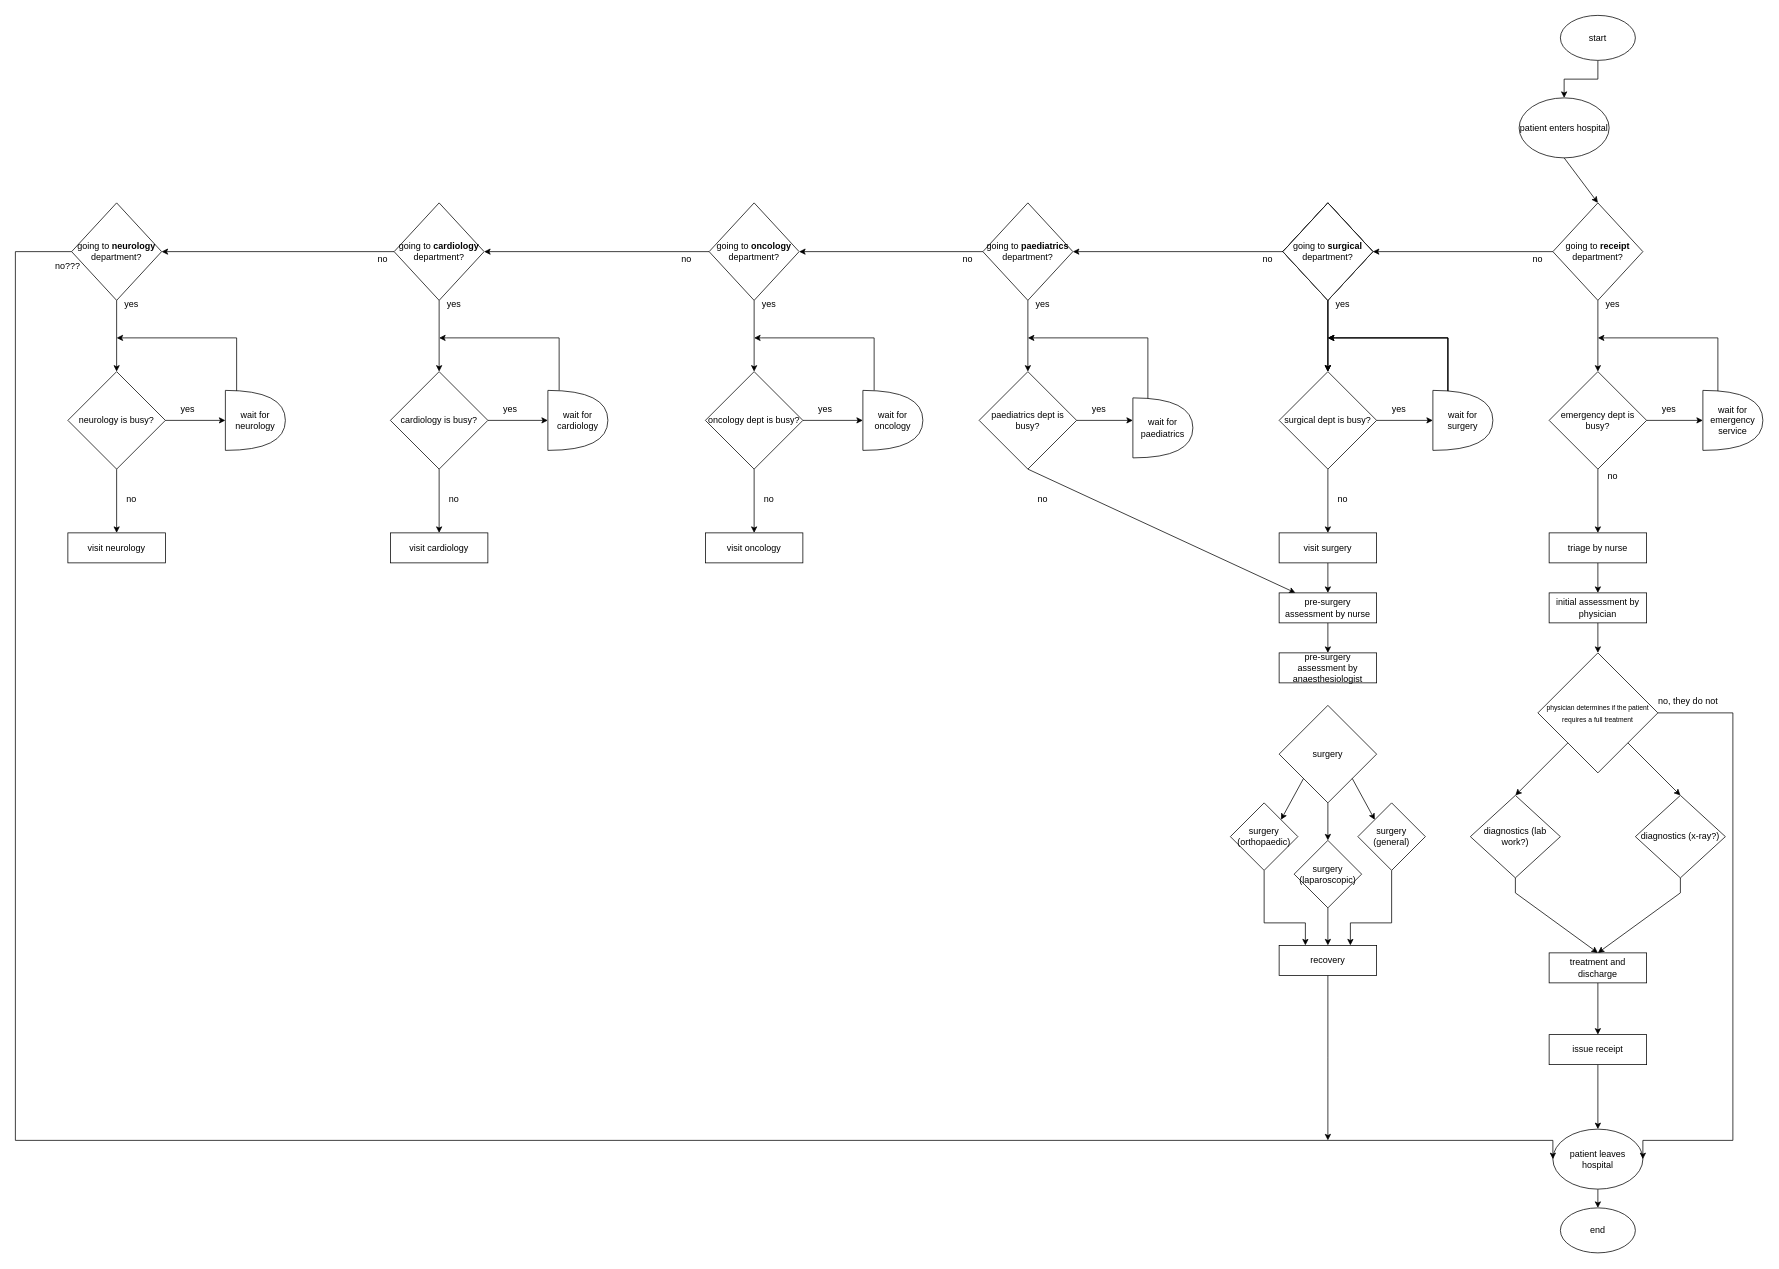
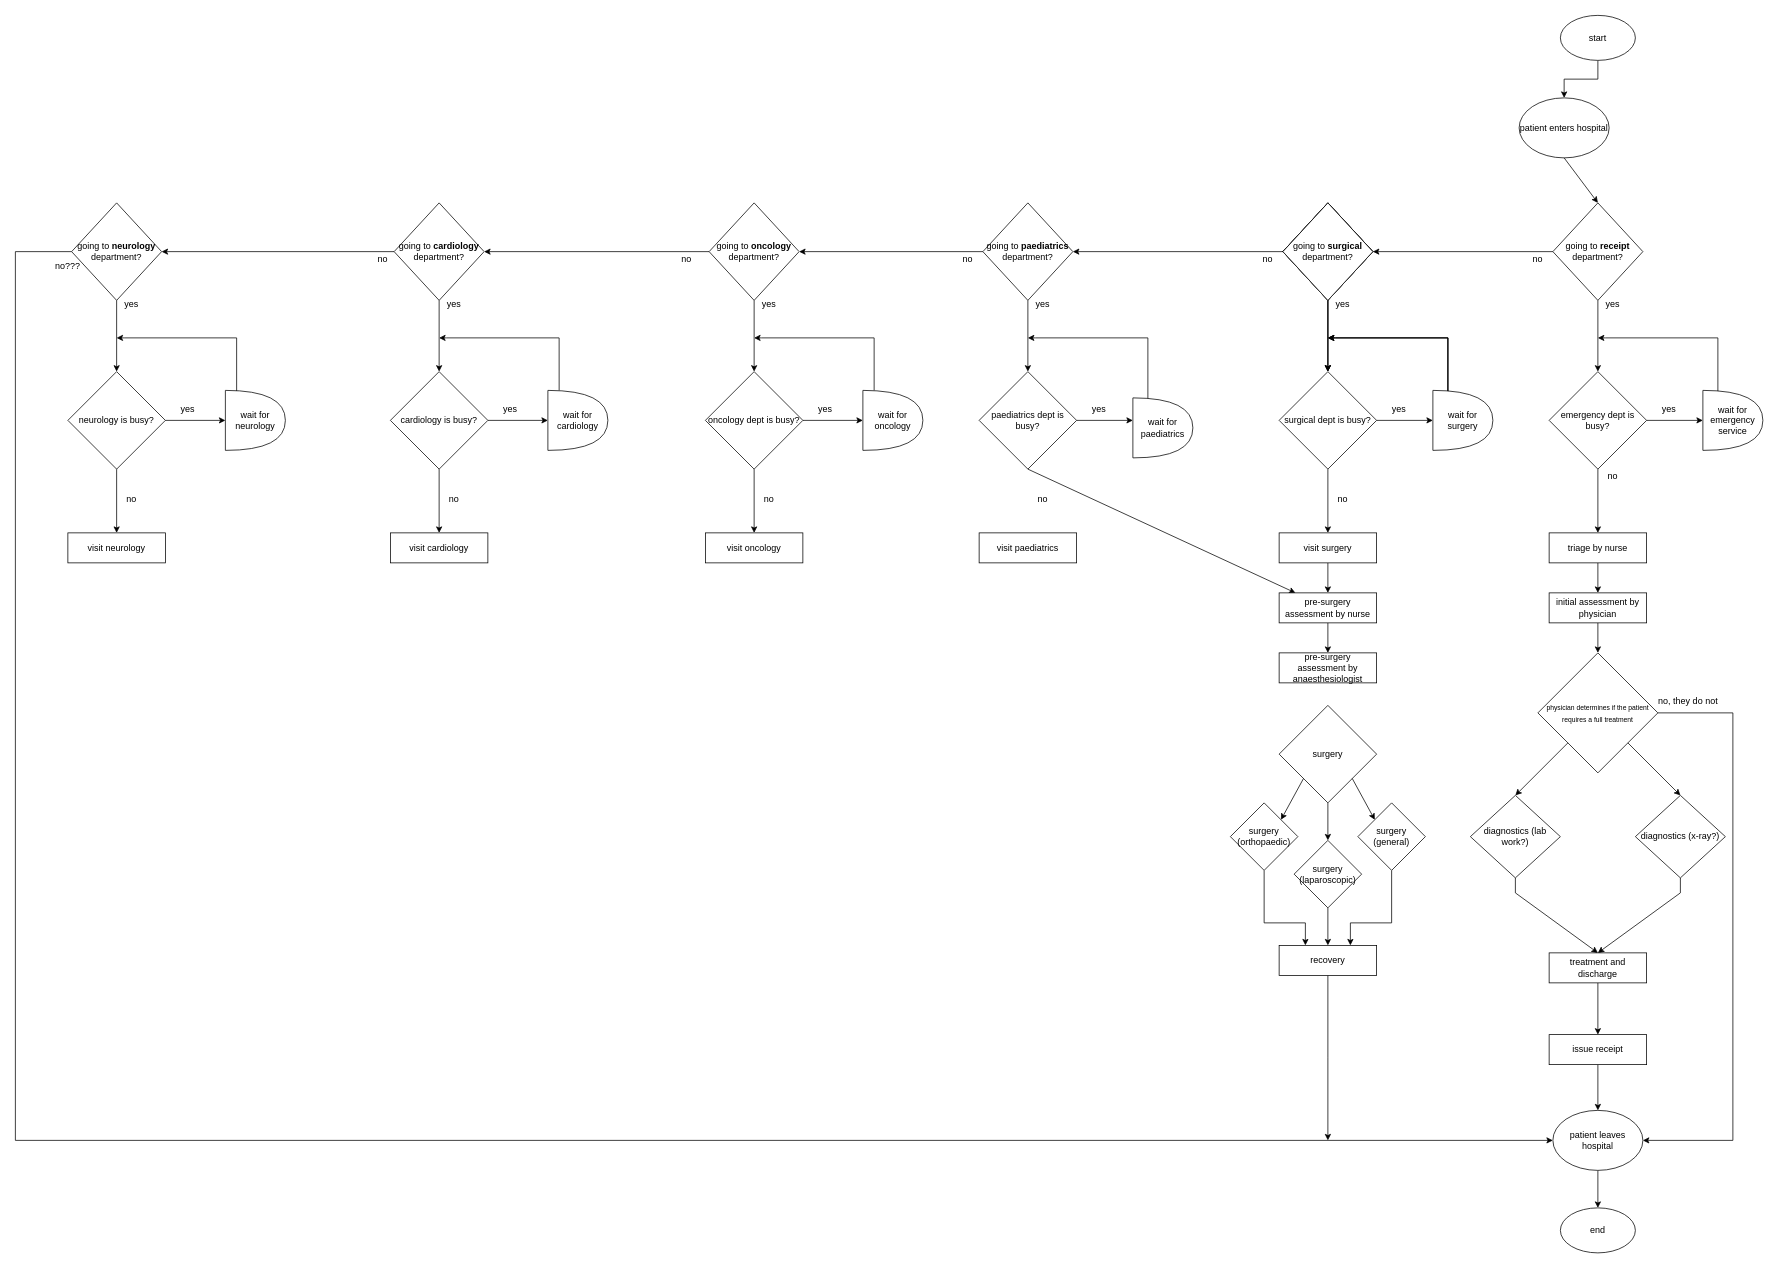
none -> (1028, 548)
(1598, 1159) -> (1598, 1140)
